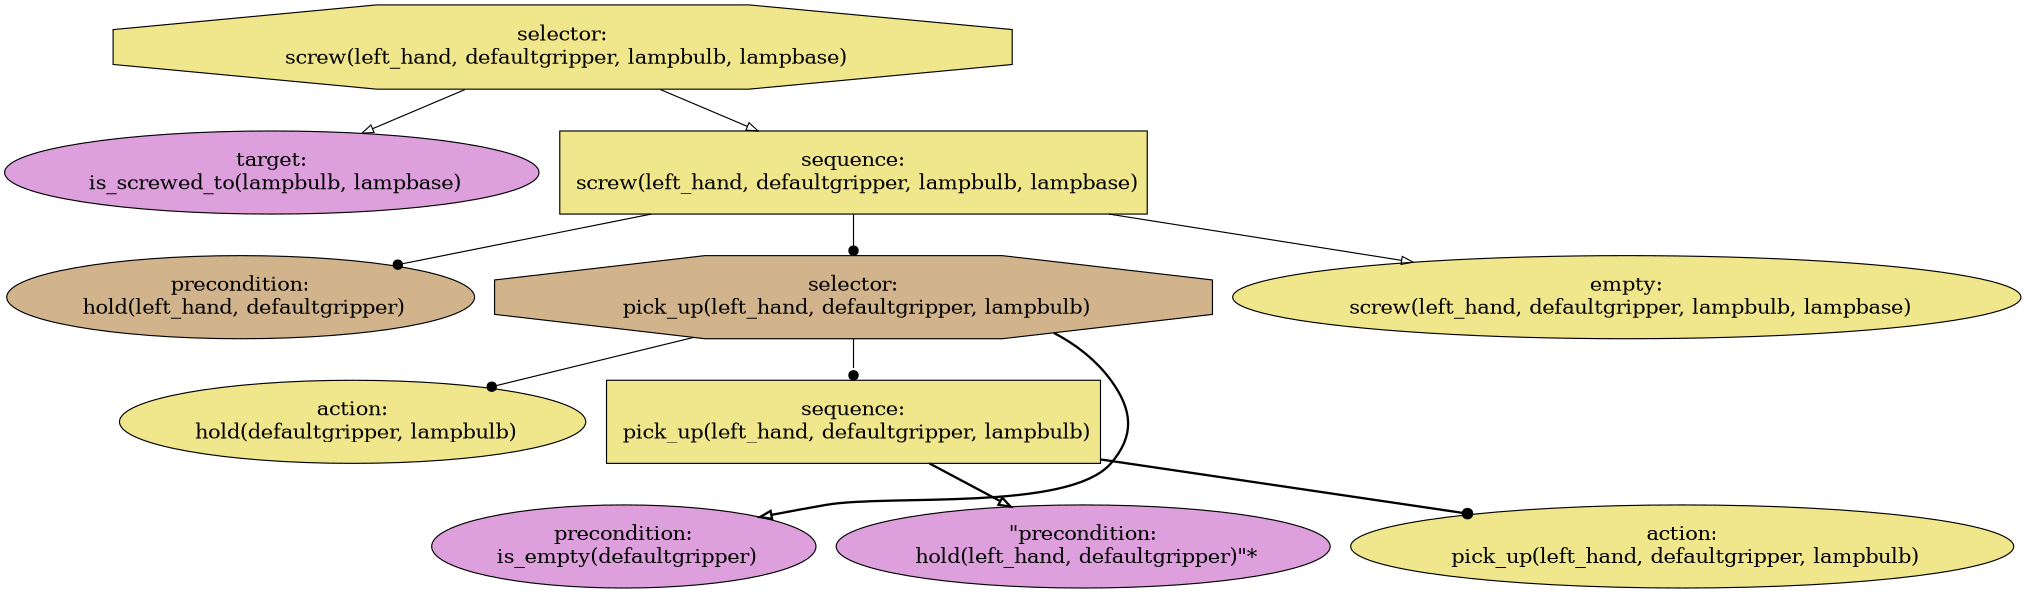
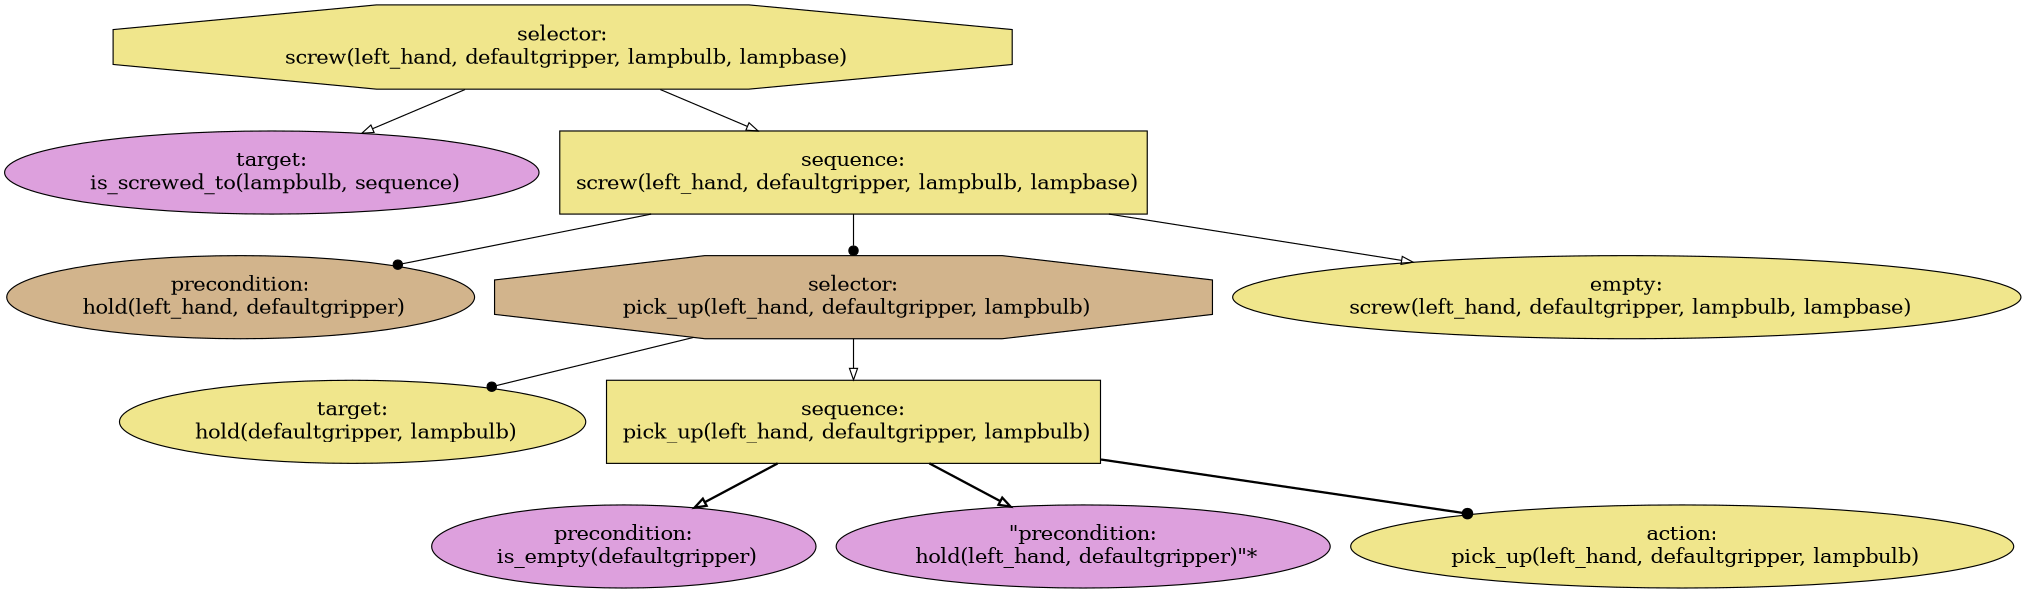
(272, 173) -> (272, 173)
(854, 353) -> (854, 353)
(353, 422) -> (353, 422)
(1027, 494) -> (741, 483)
